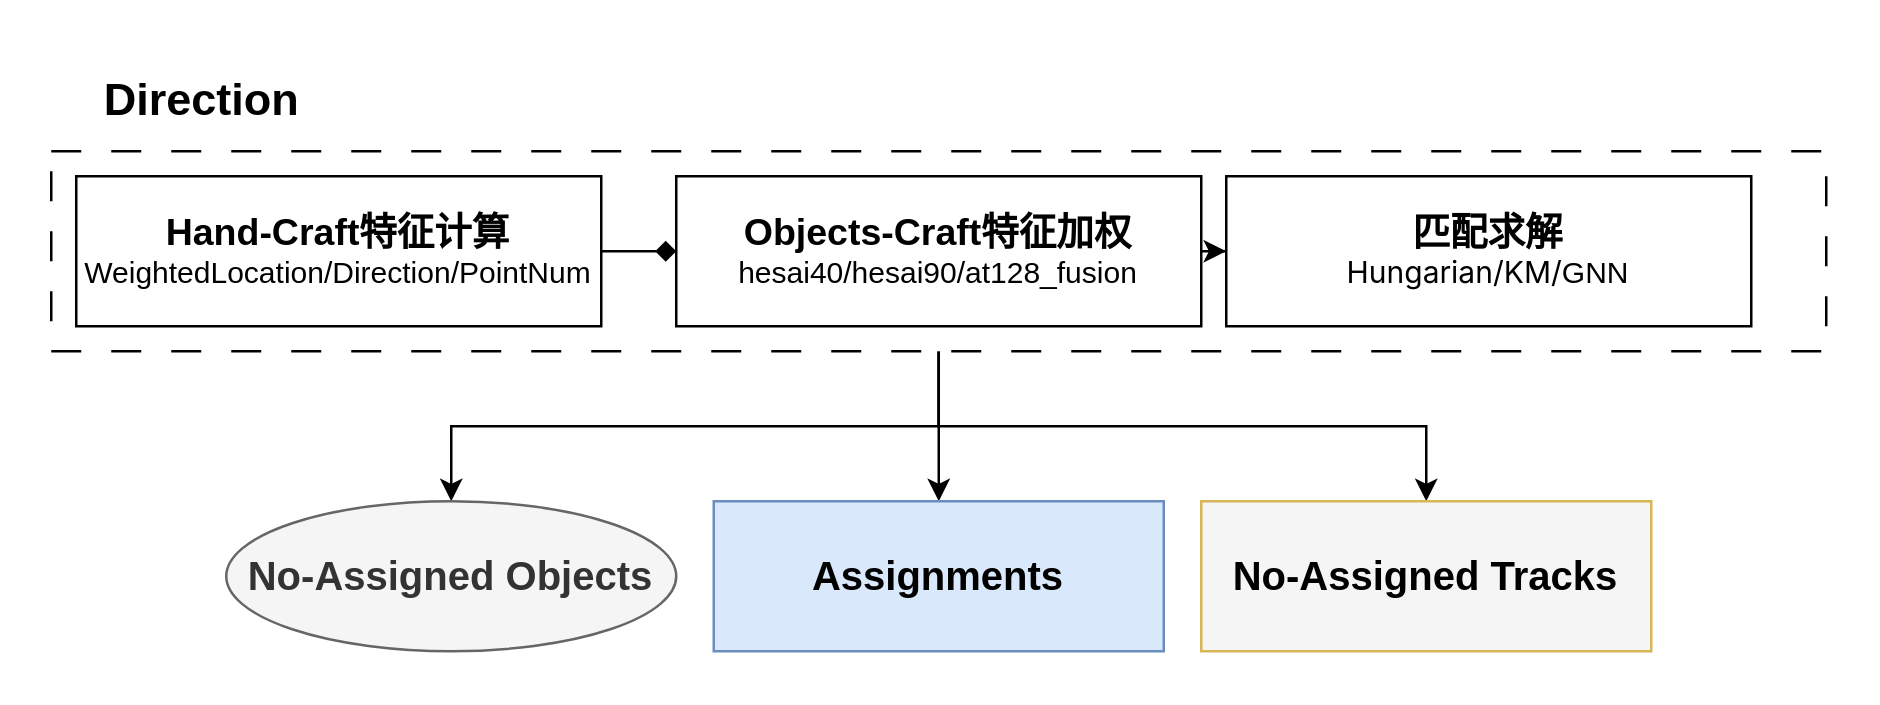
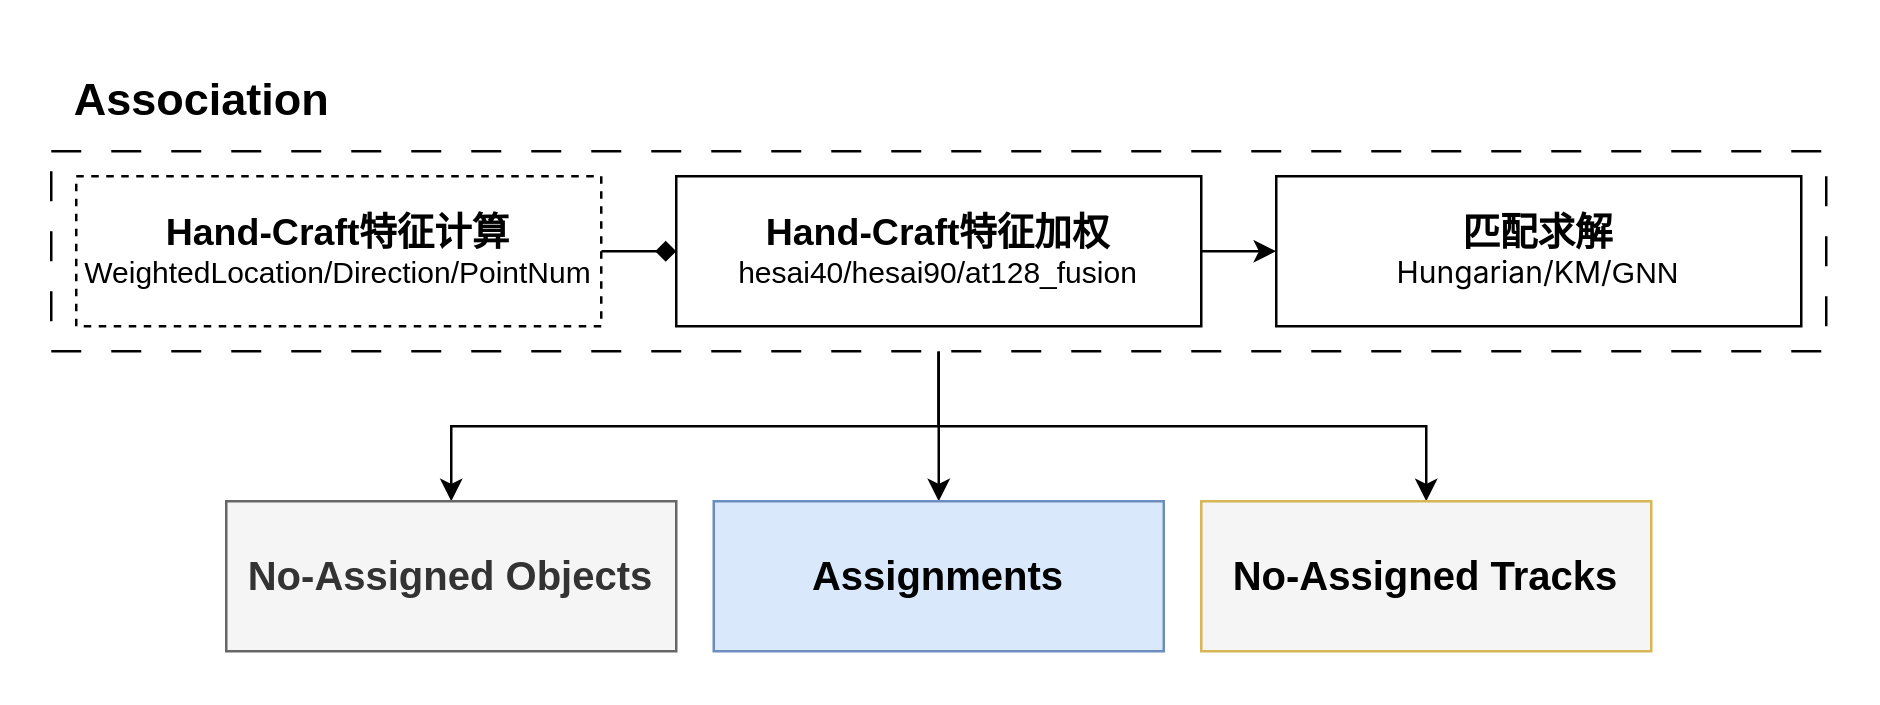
(203, 101) -> (203, 101)
(339, 251) -> (339, 251)
(939, 251) -> (939, 251)
(1489, 251) -> (1539, 251)
(451, 576) -> (451, 576)
